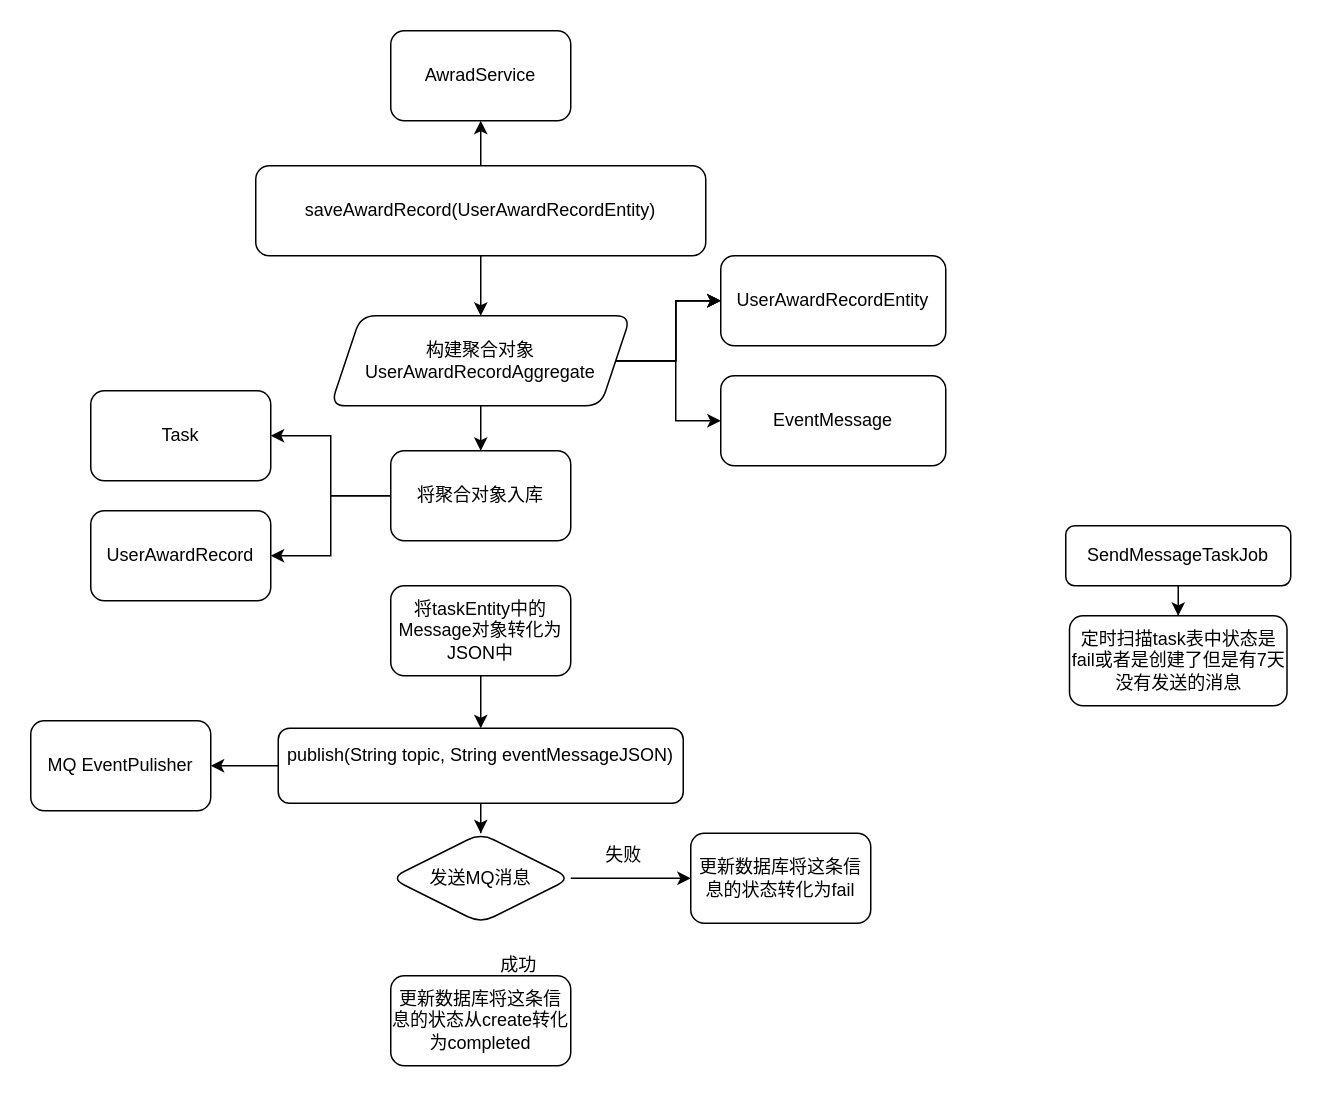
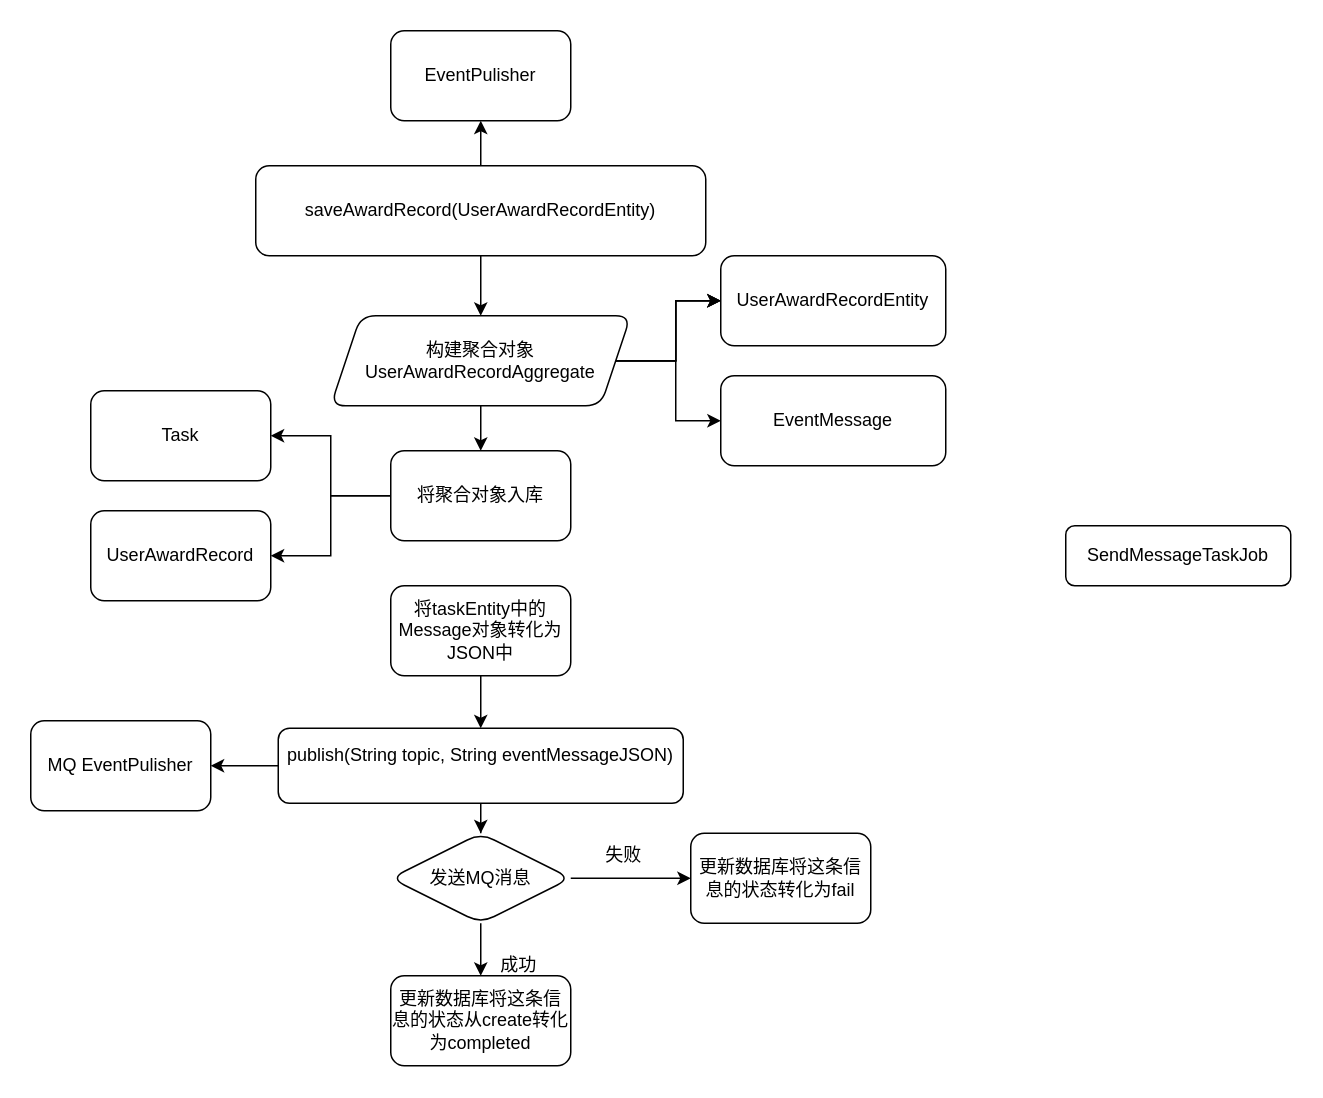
(481, 76) -> (481, 76)
(1178, 606) -> none
(1178, 661) -> none
none -> (481, 951)
